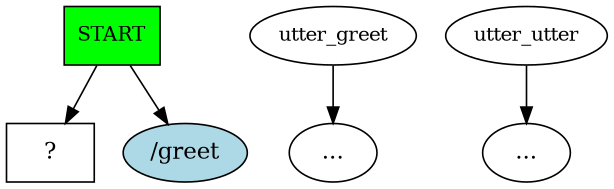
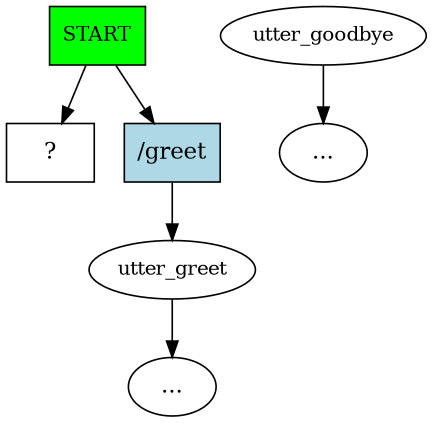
(526, 36) -> (323, 36)
(185, 153) -> (172, 153)
none -> (172, 203)
